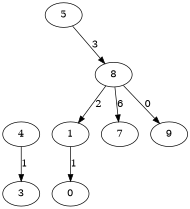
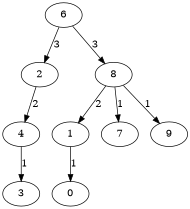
(64, 15) -> (64, 15)
none -> (40, 75)
(121, 104) -> (121, 104)
(148, 104) -> (148, 104)
